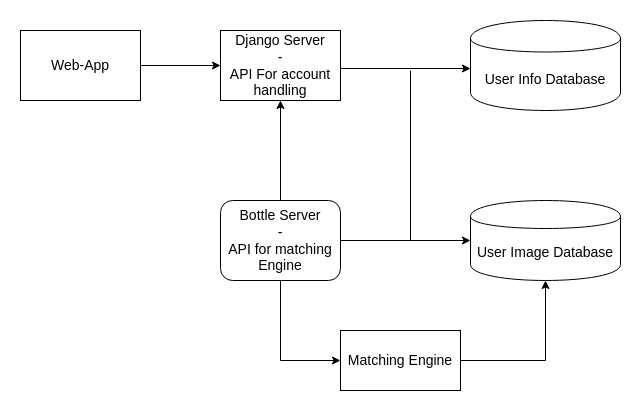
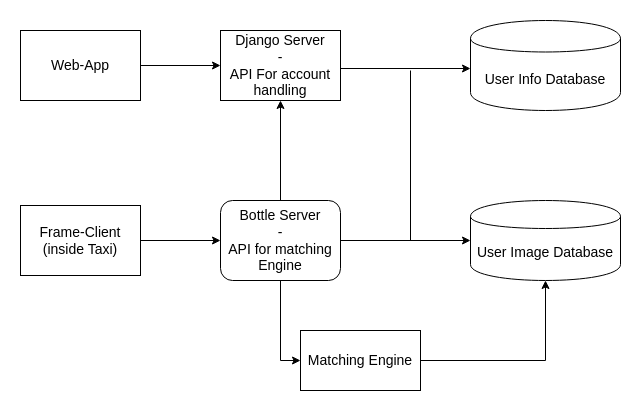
none -> (81, 241)
none -> (177, 241)
(401, 361) -> (361, 361)
